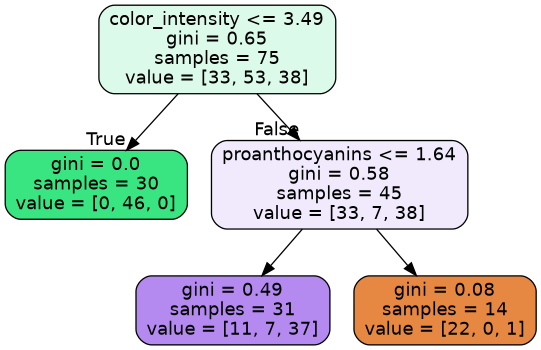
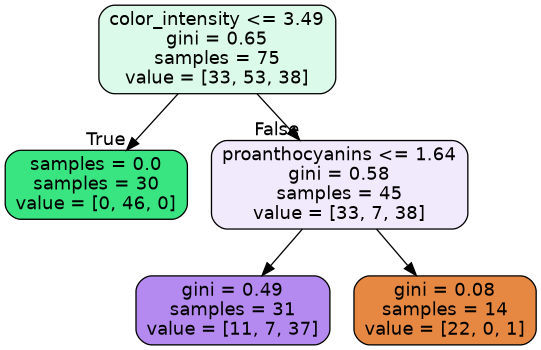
(96, 185) -> (96, 185)
